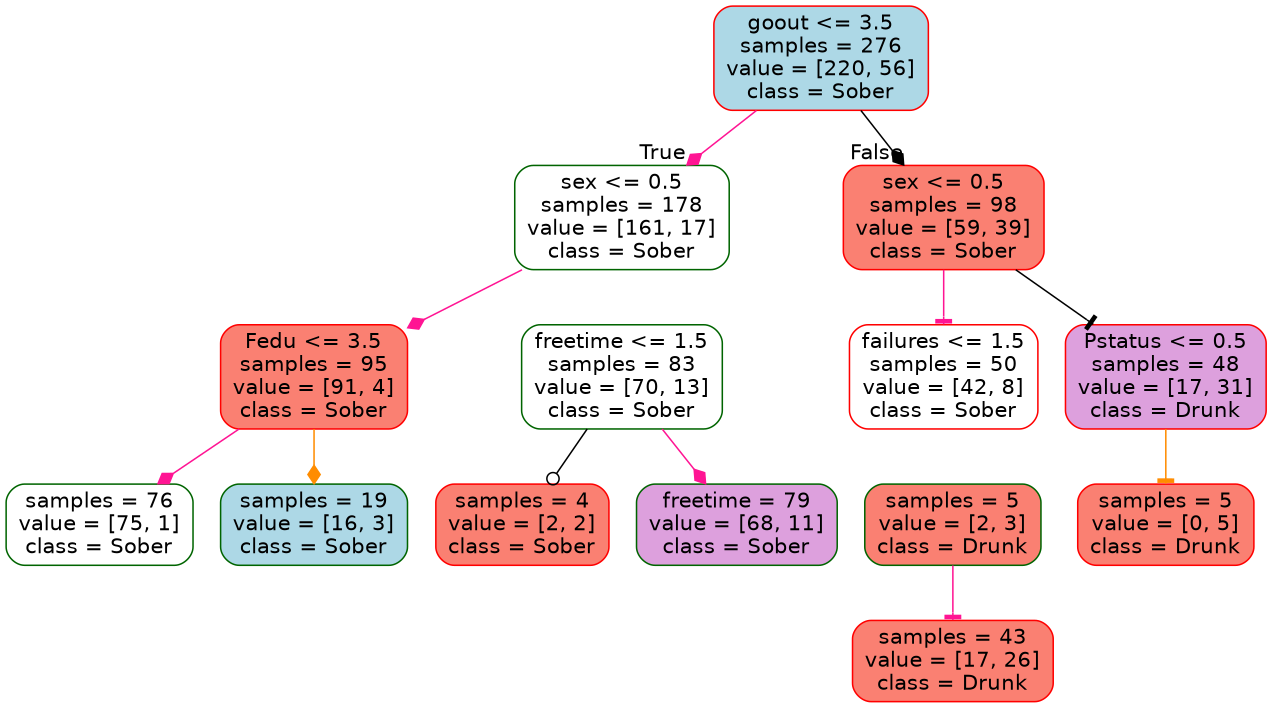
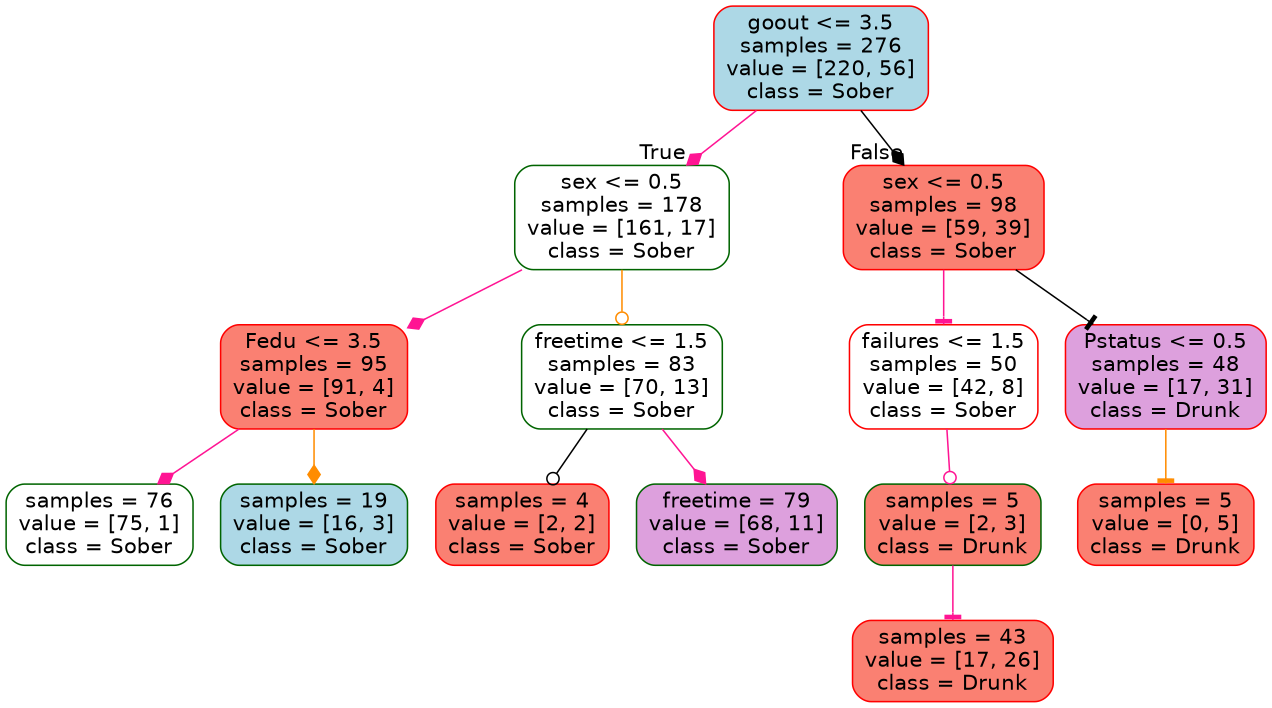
none -> (622, 291)
none -> (948, 450)
